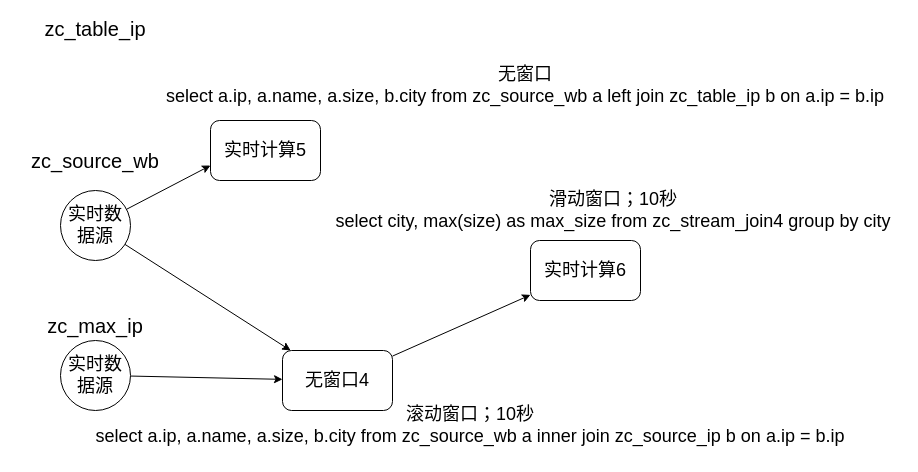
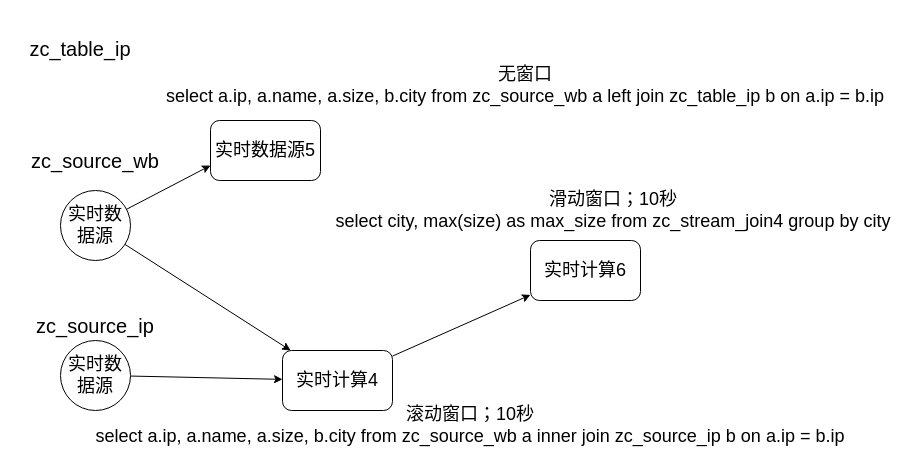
(96, 28) -> (81, 48)
(266, 151) -> (266, 151)
(96, 326) -> (96, 326)
(338, 381) -> (338, 381)
